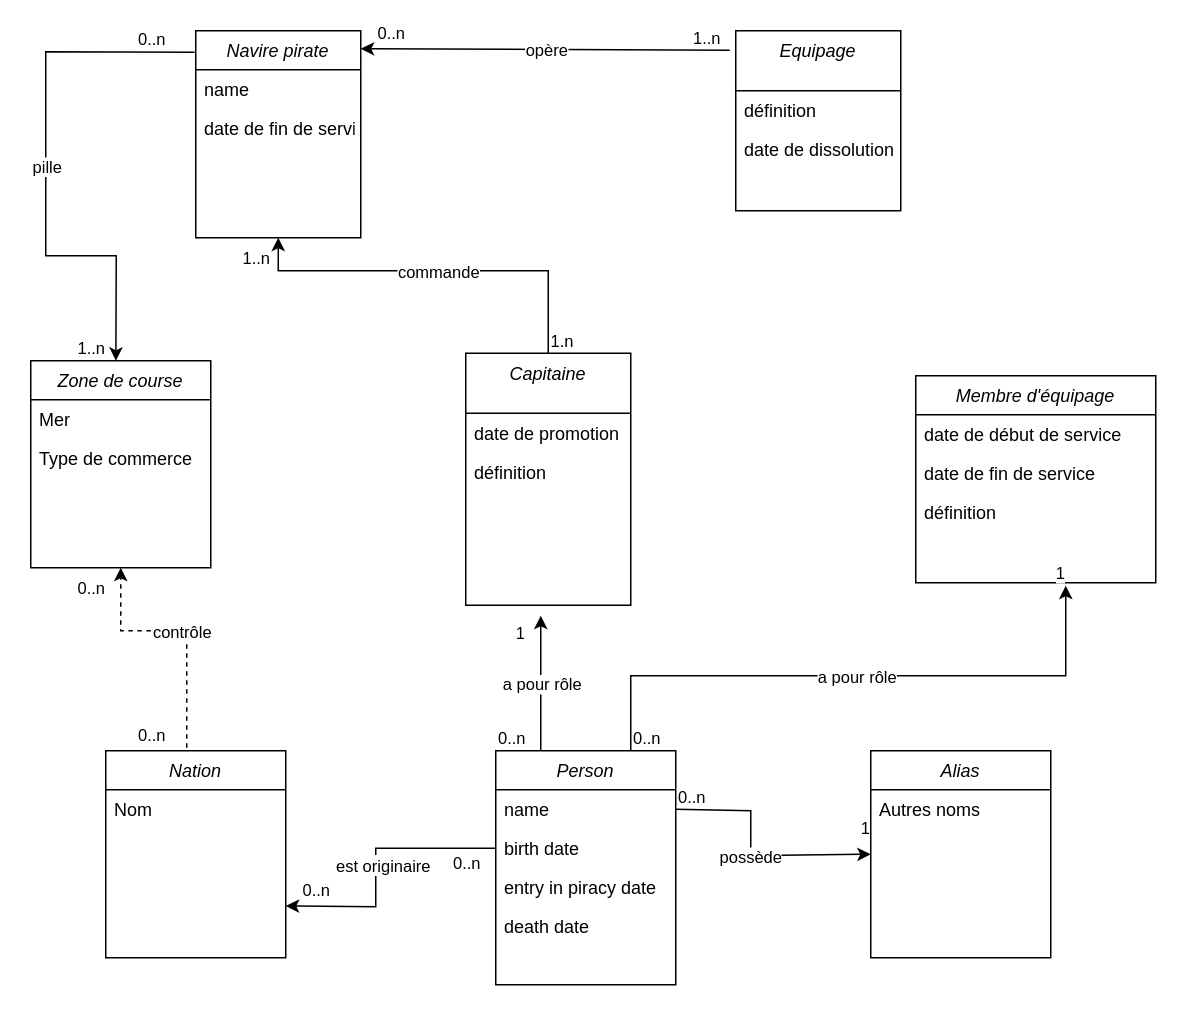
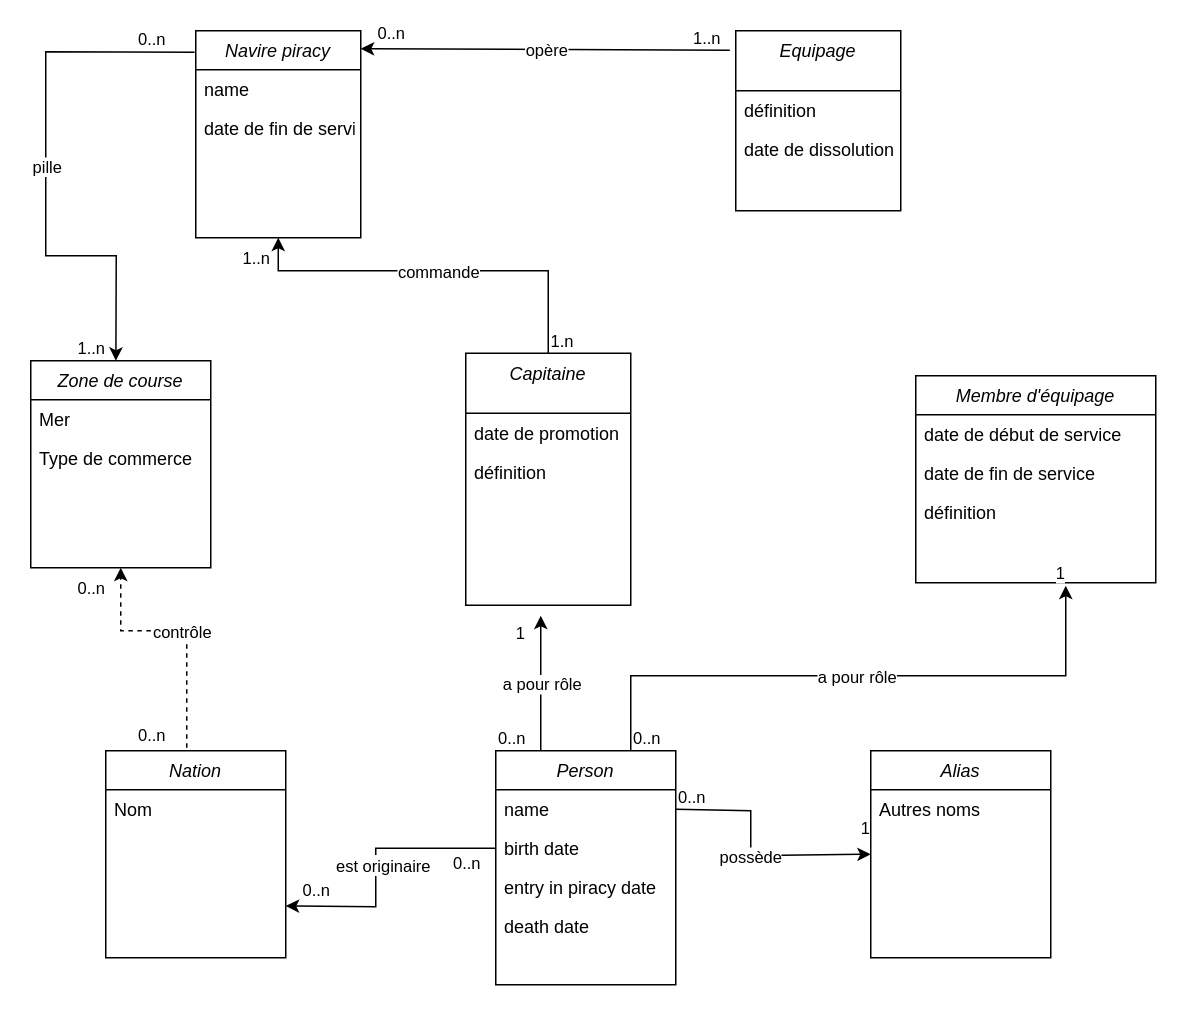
(278, 51) -> (278, 51)
